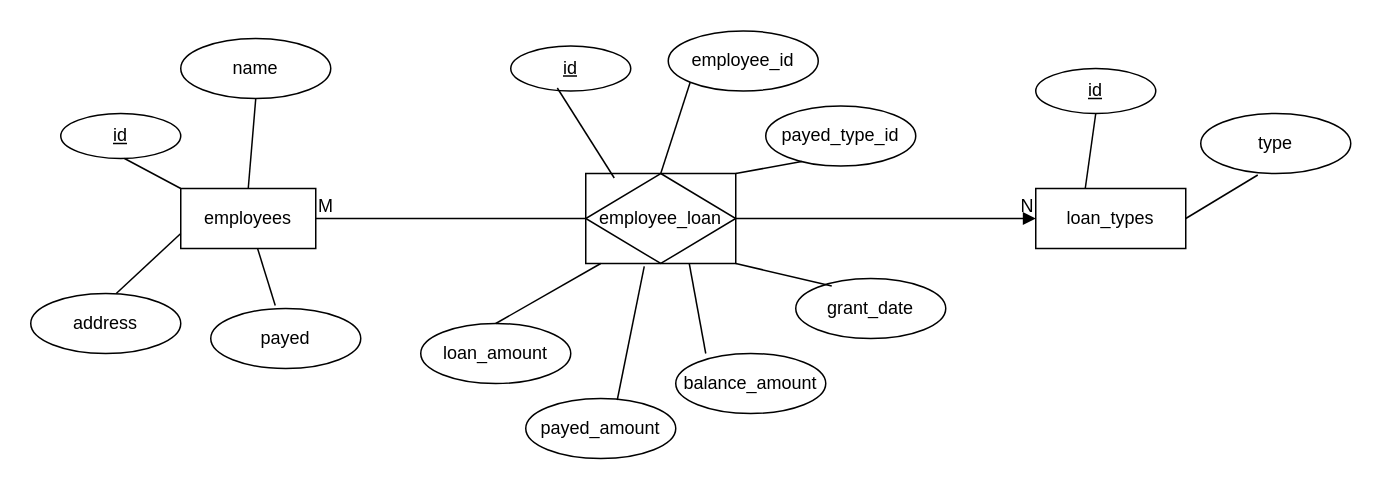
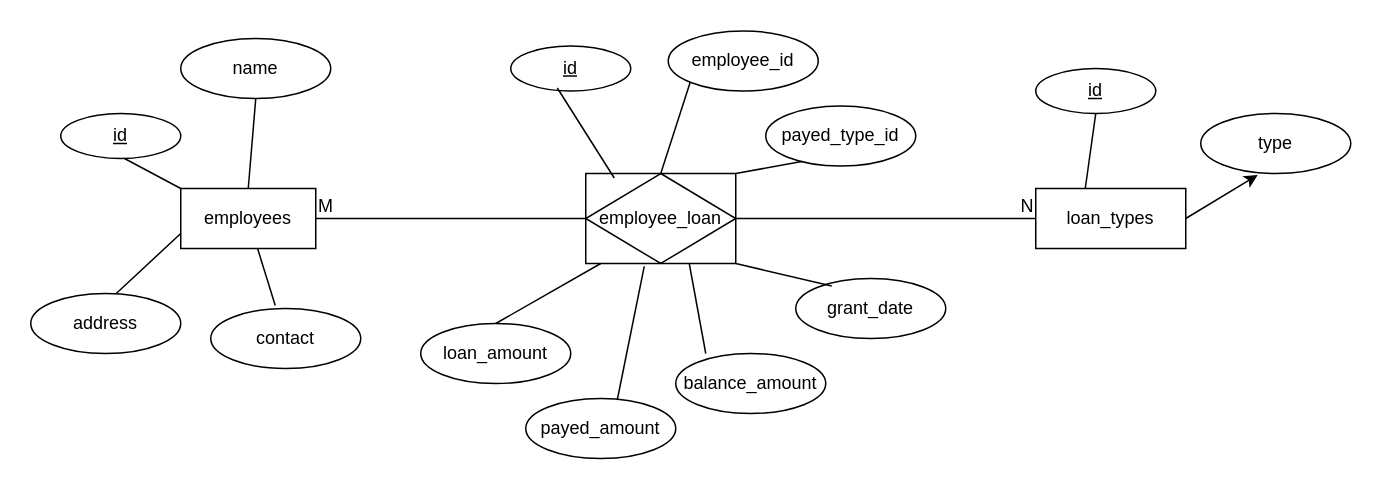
(1252, 178) -> (1248, 181)
(1022, 218) -> (1027, 218)
(286, 338) -> (286, 338)
